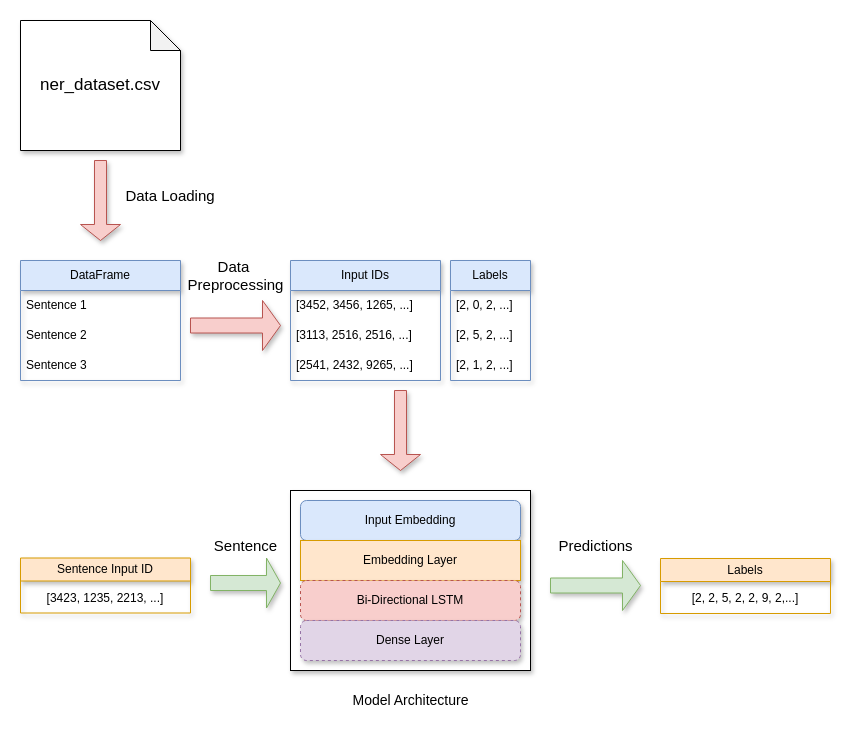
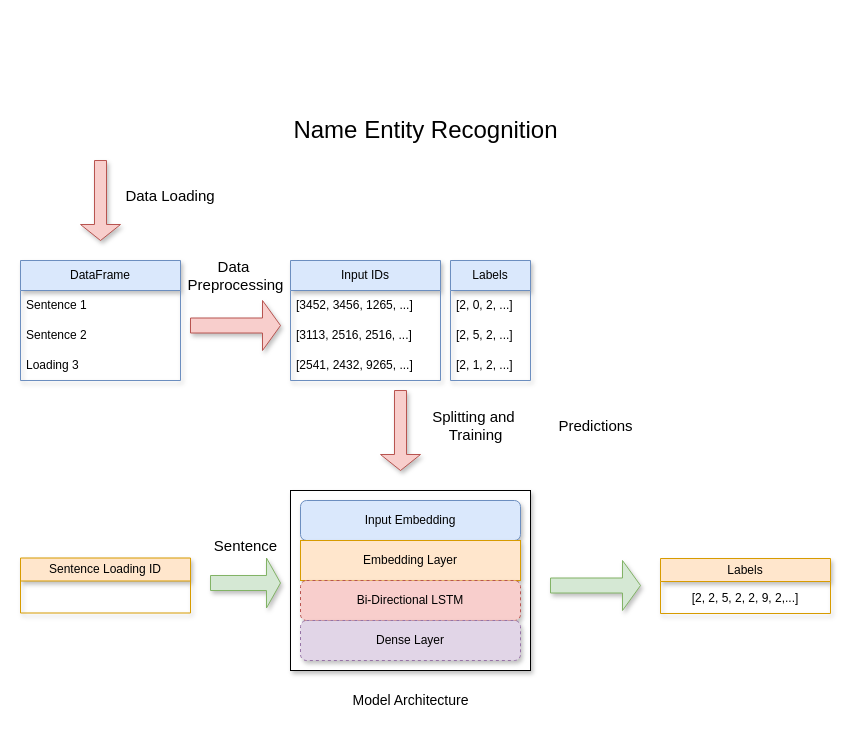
(101, 86) -> none
none -> (426, 131)
(59, 366) -> (54, 366)
none -> (476, 426)
(596, 546) -> (596, 426)
(106, 570) -> (106, 570)
(106, 598) -> none
